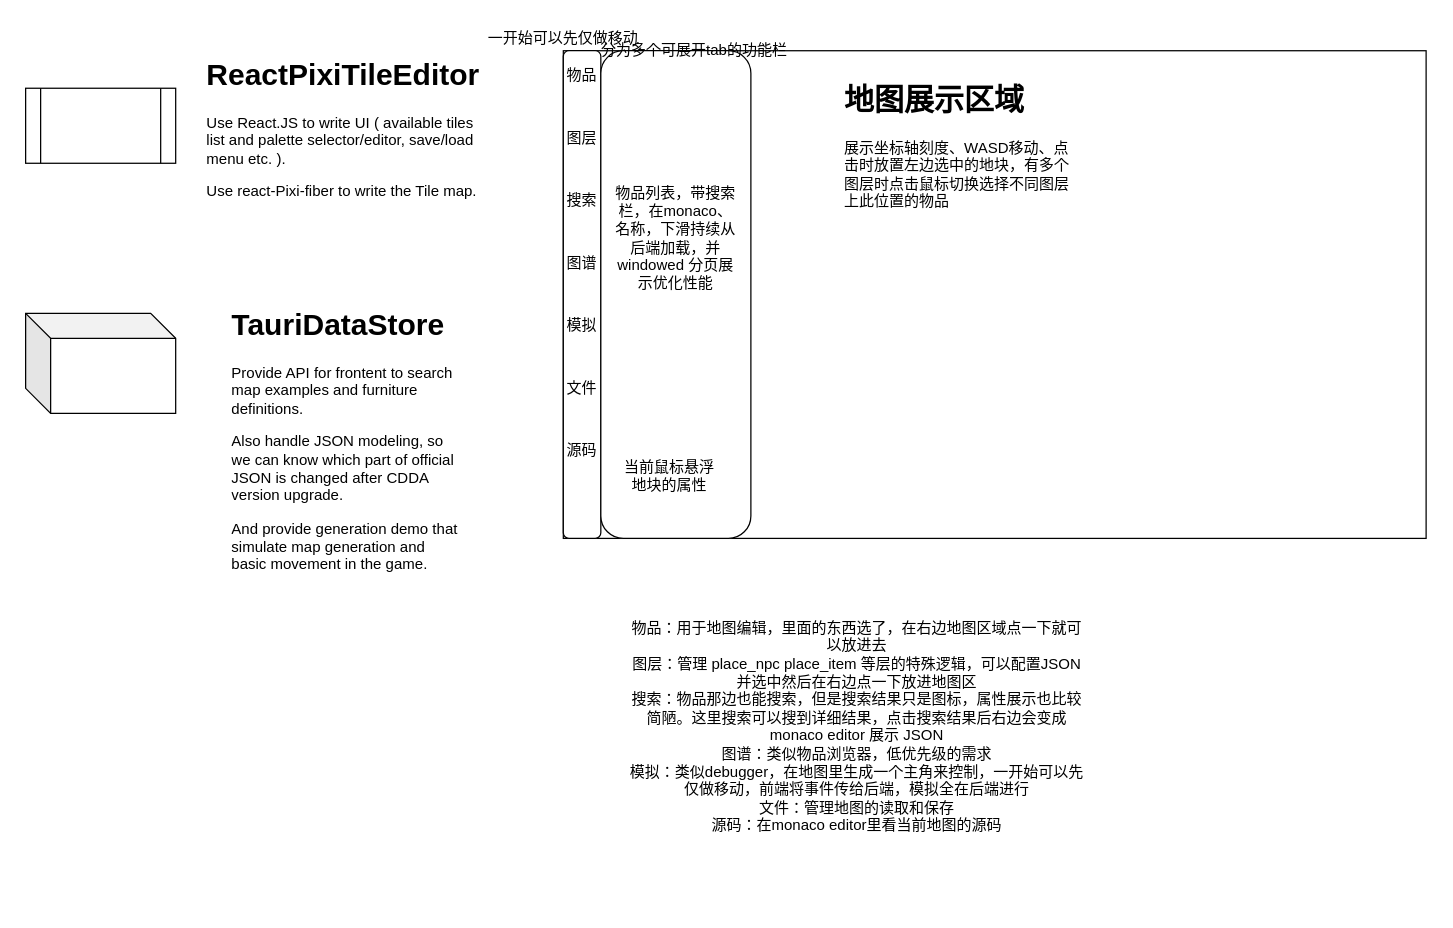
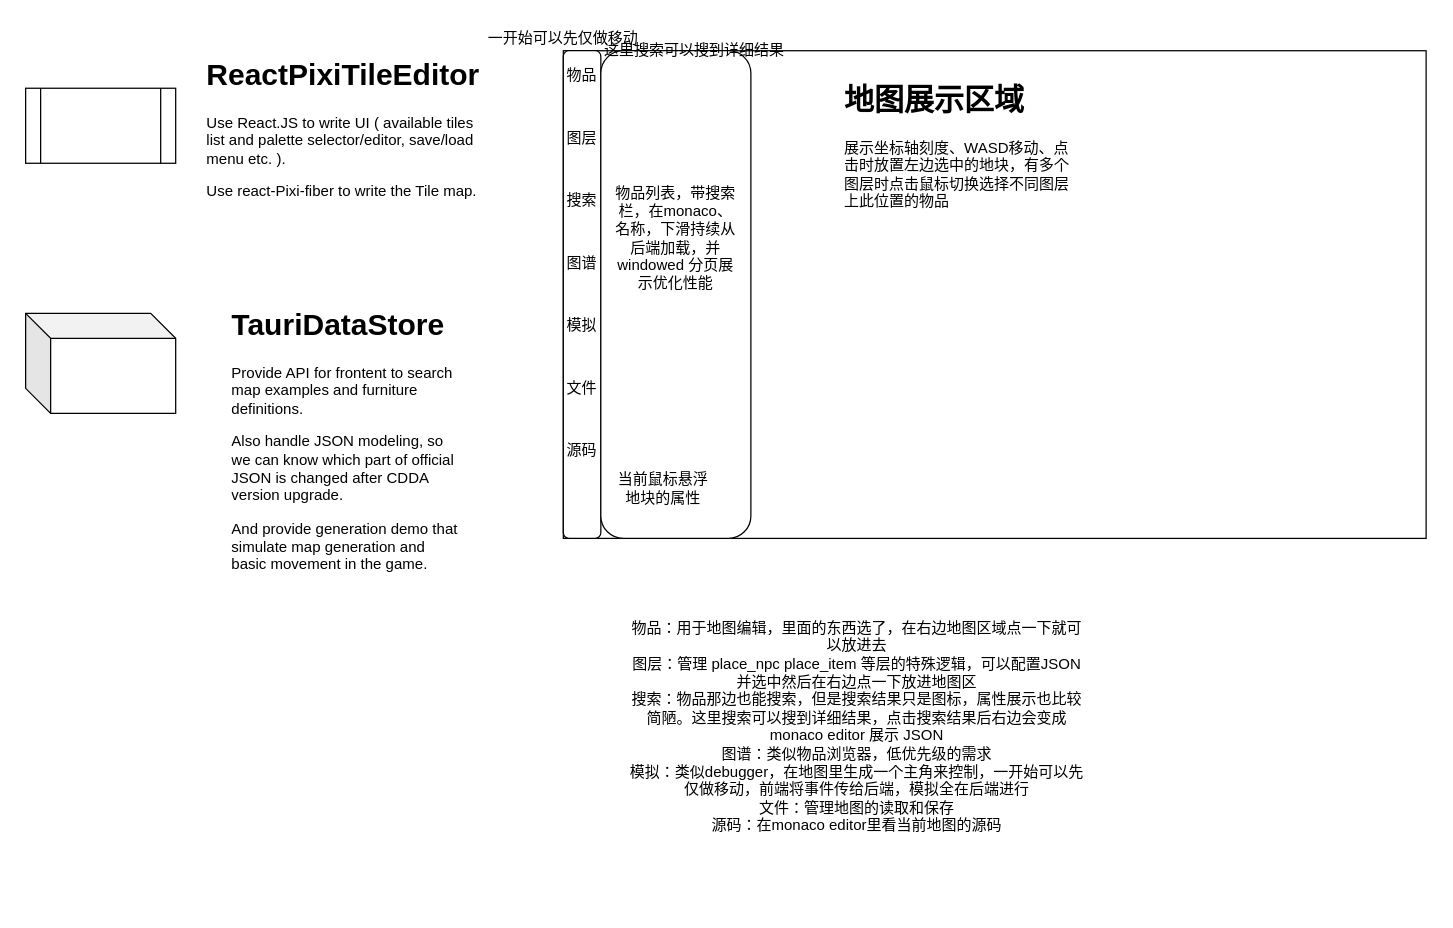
(694, 51) -> (694, 51)
(669, 476) -> (663, 488)
